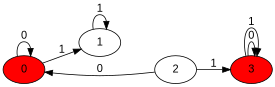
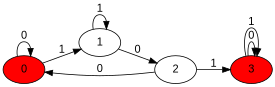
none -> (134, 55)
